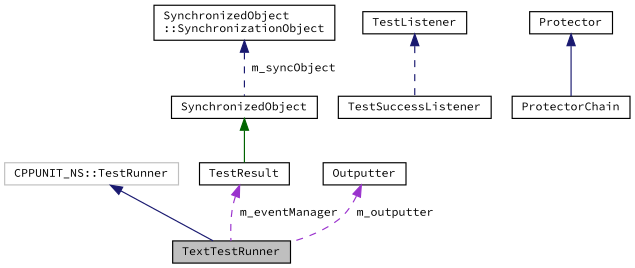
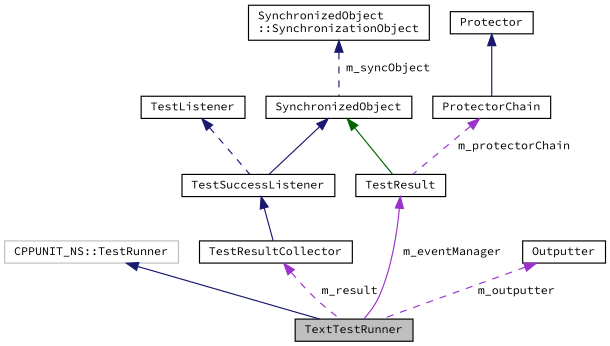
none -> (442, 150)
none -> (294, 151)
(231, 218) -> (389, 266)
none -> (276, 252)
